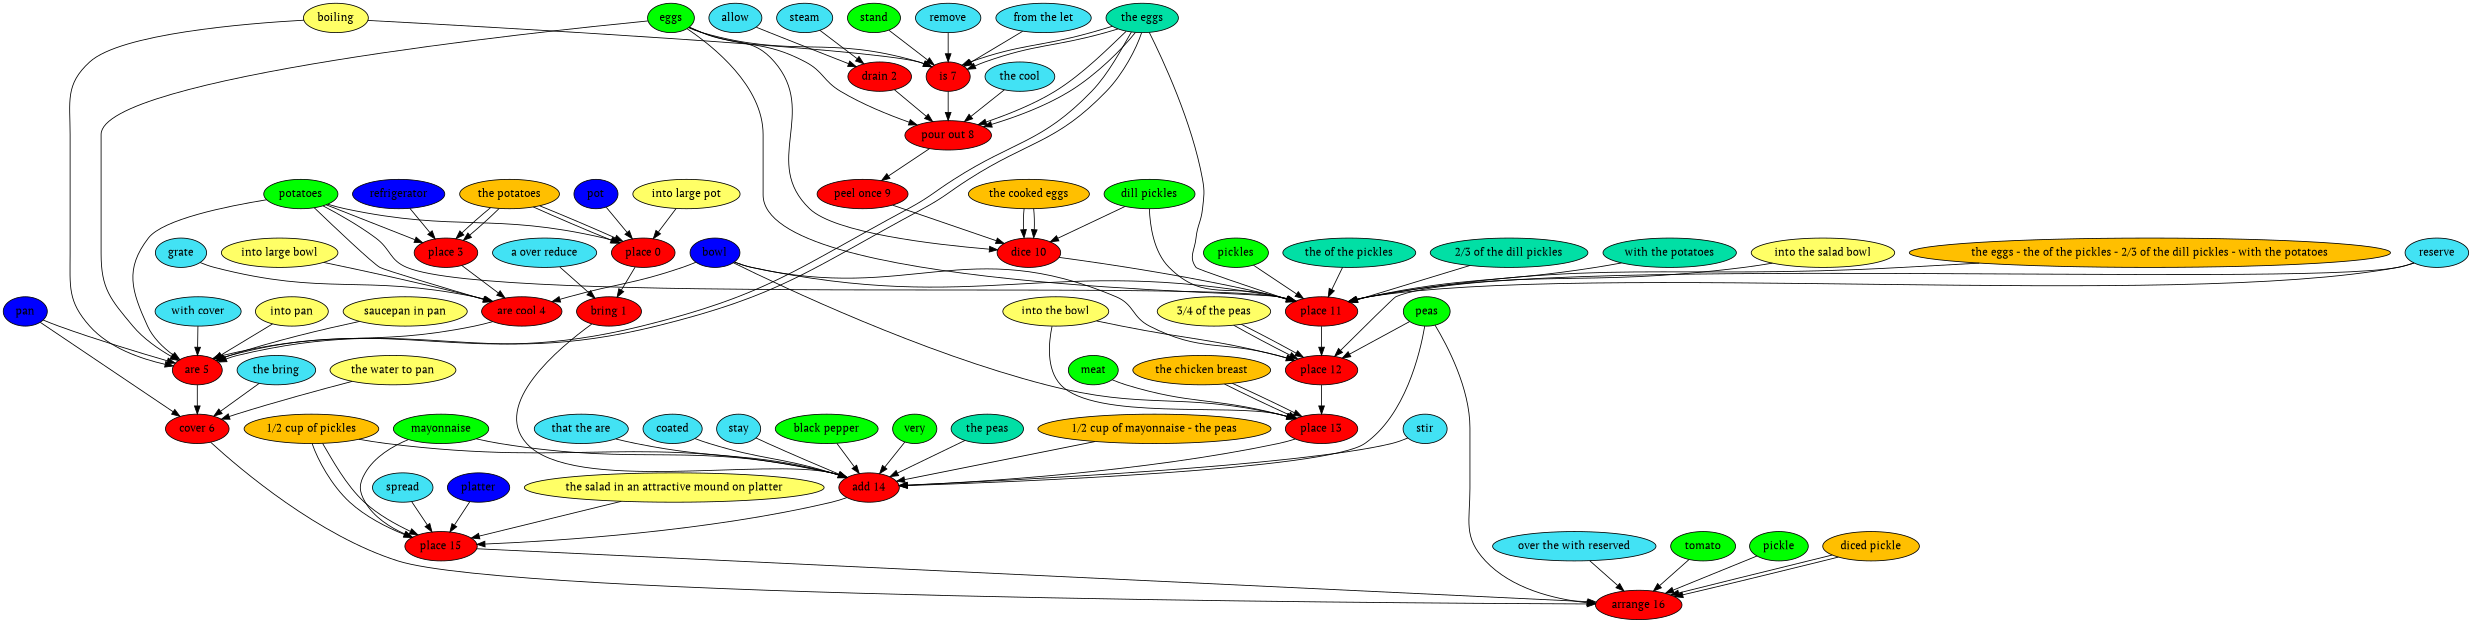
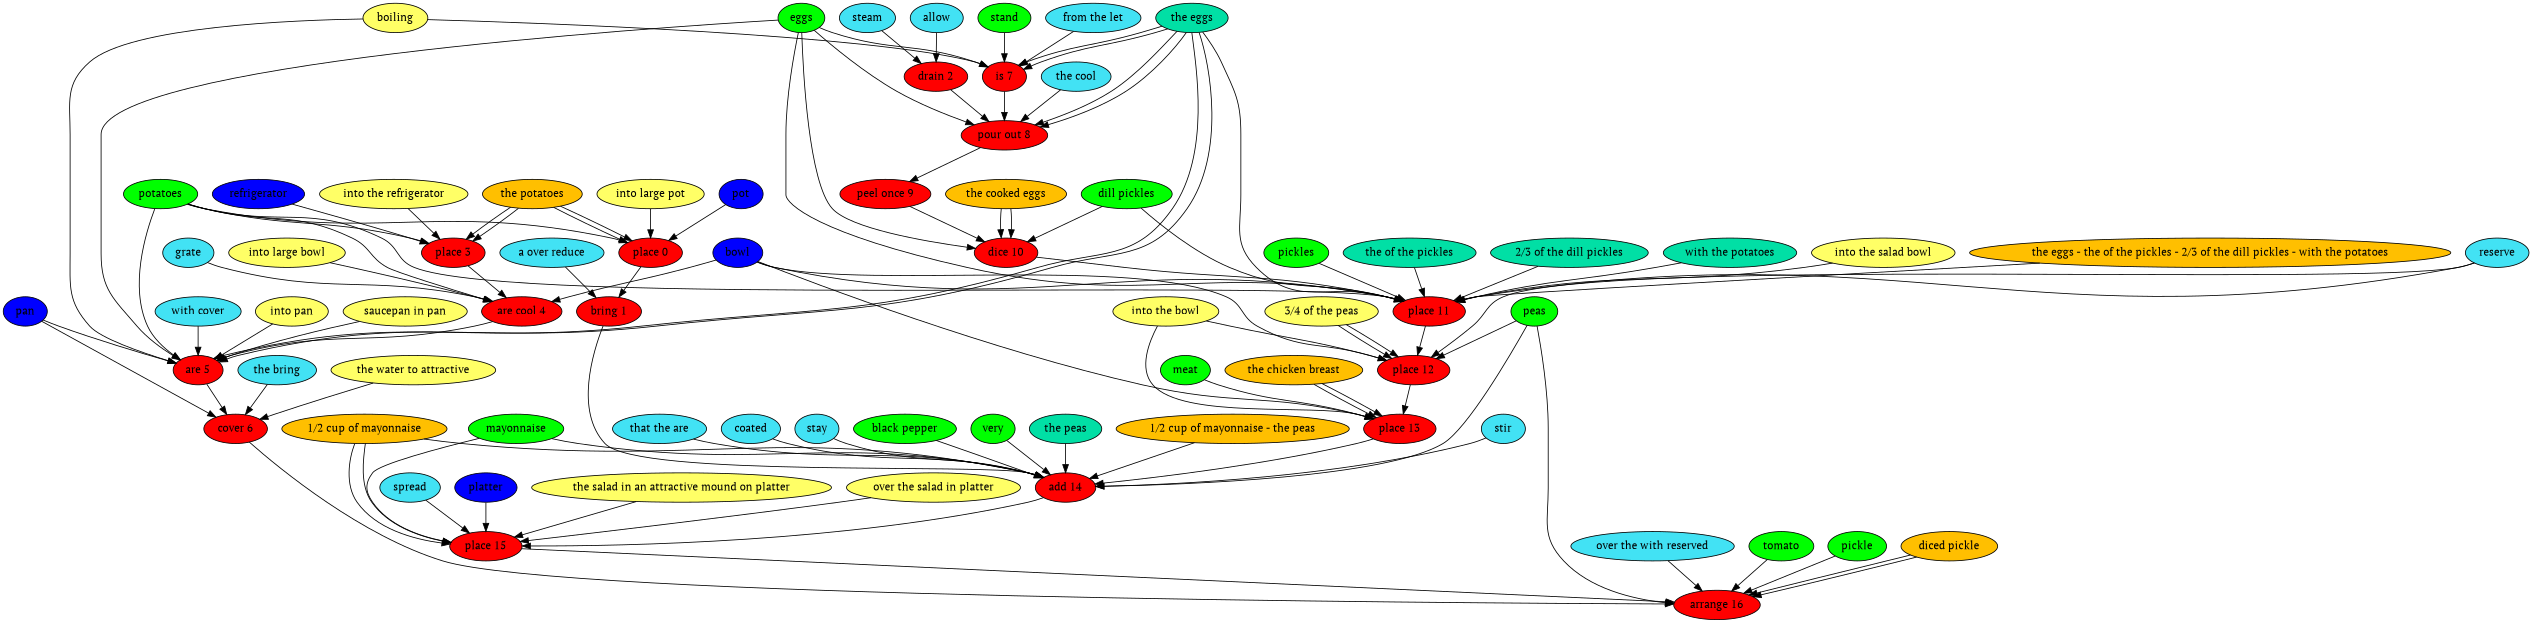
(948, 18) -> none
none -> (394, 194)
(393, 370) -> (413, 370)
(311, 429) -> (364, 429)
none -> (933, 488)
